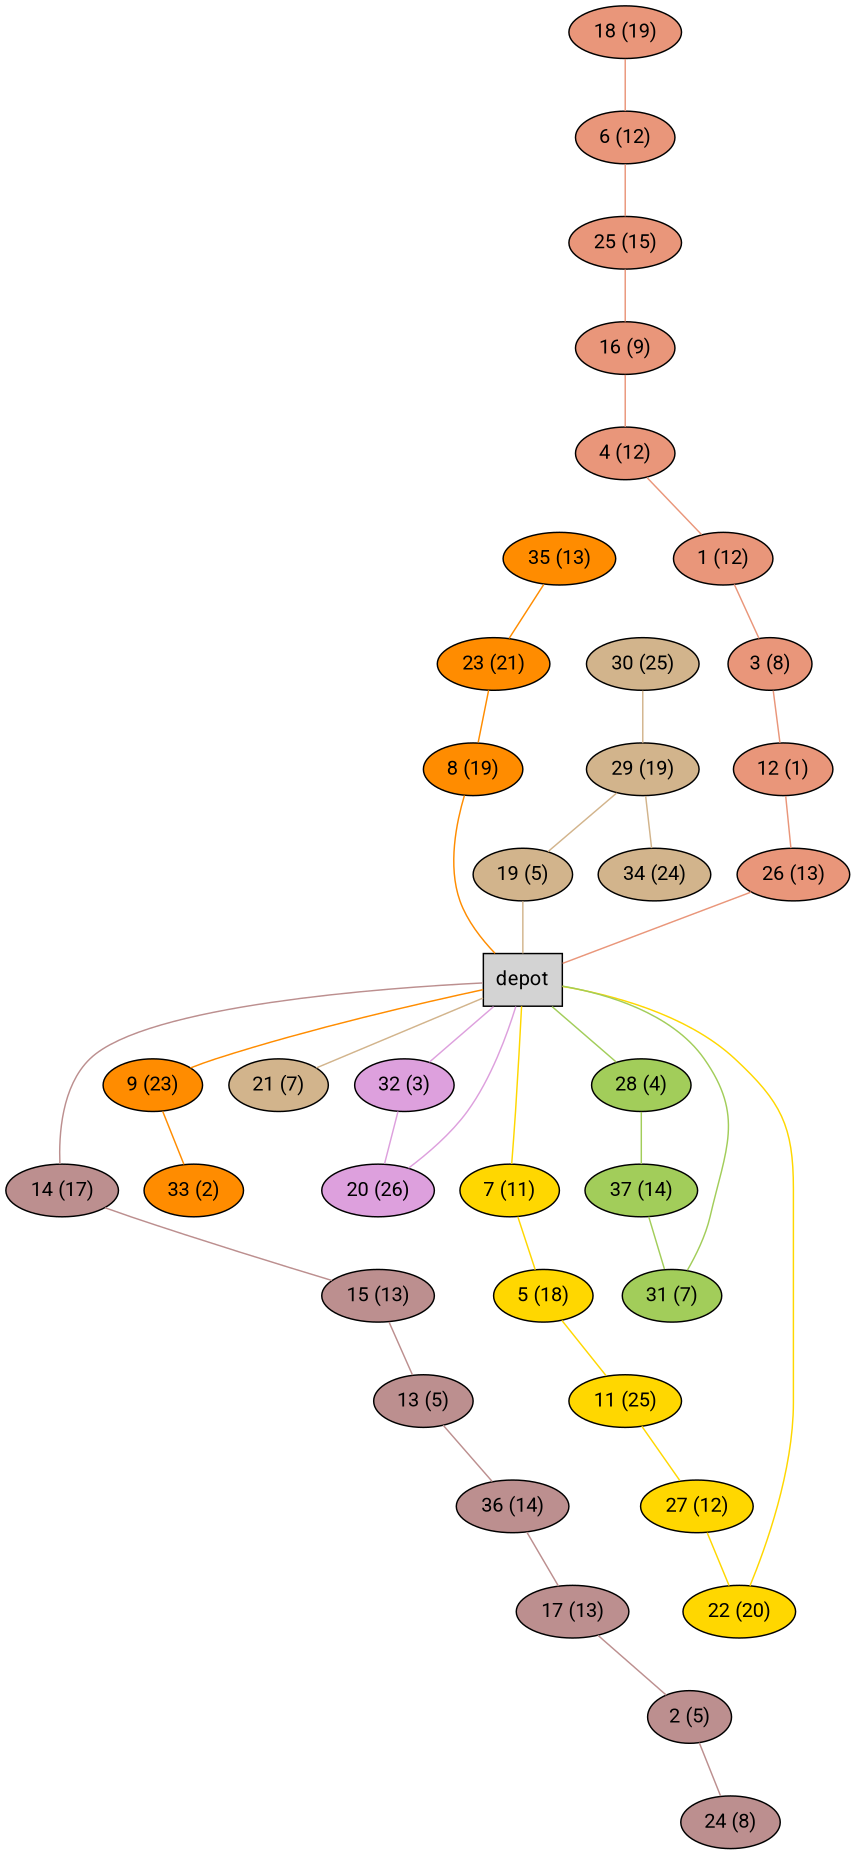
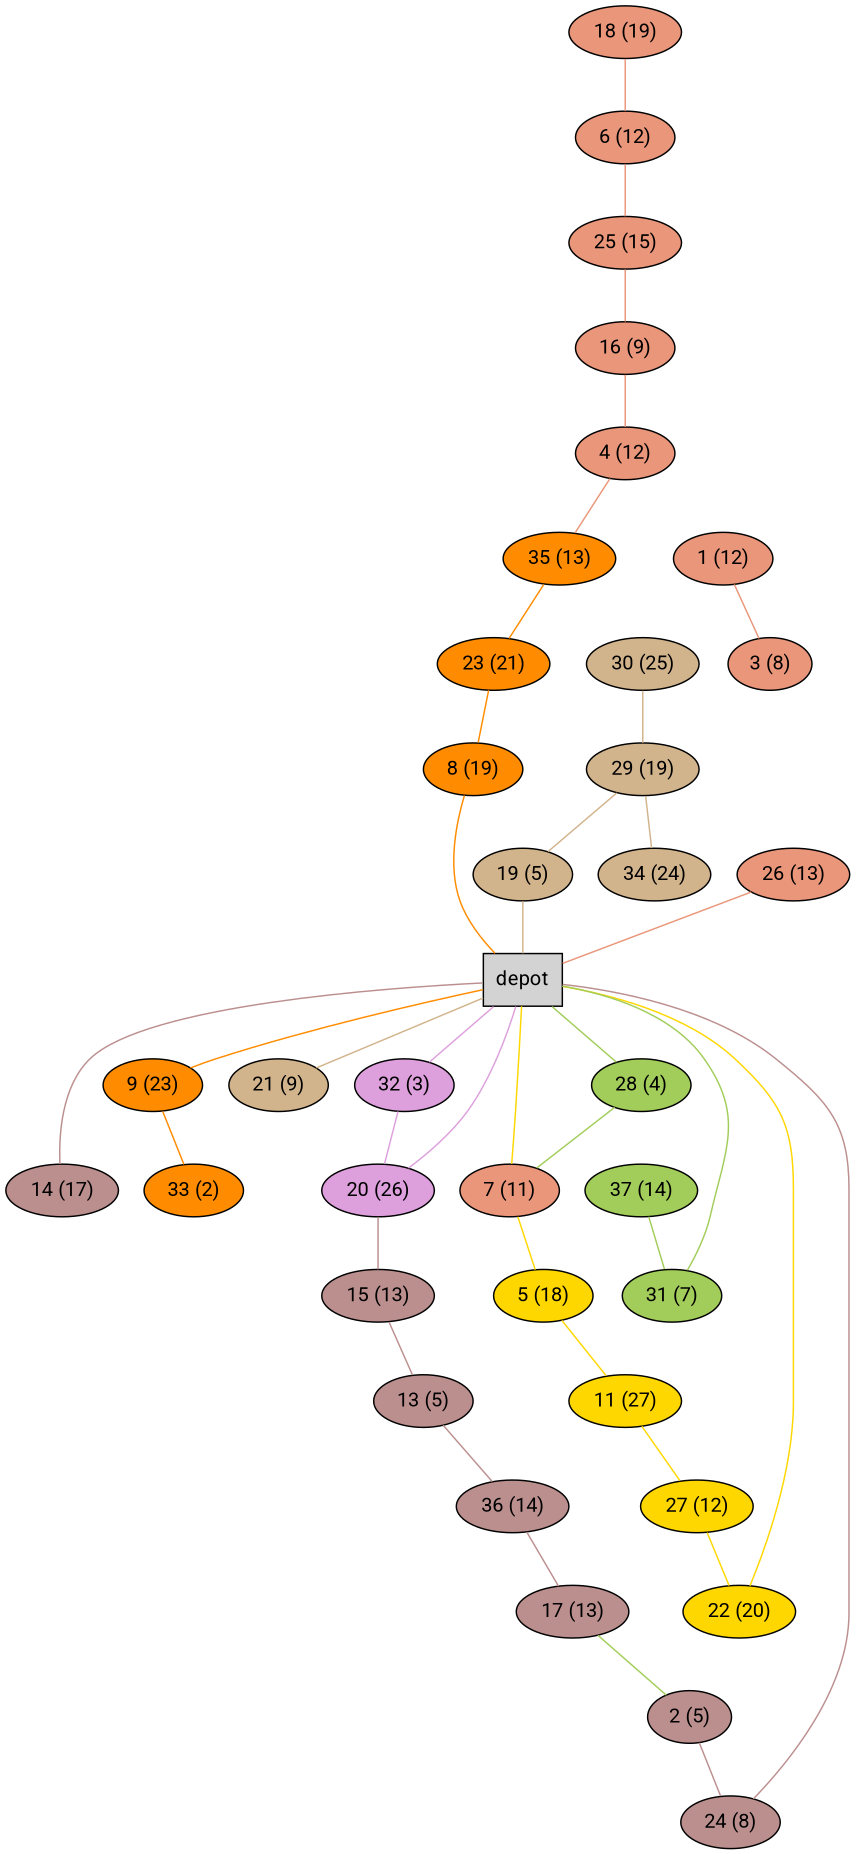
(674, 506) -> (592, 506)
(783, 769) -> none
(279, 1085) -> (279, 1085)
(641, 1138) -> (576, 1138)
(510, 1190) -> (510, 1190)
(218, 1245) -> (378, 1243)
none -> (849, 1315)
(625, 1401) -> (625, 1401)
(632, 1665) -> (632, 1665)
